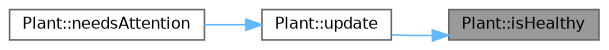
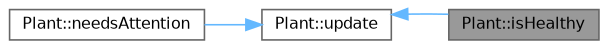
(412, 35) -> (428, 14)
